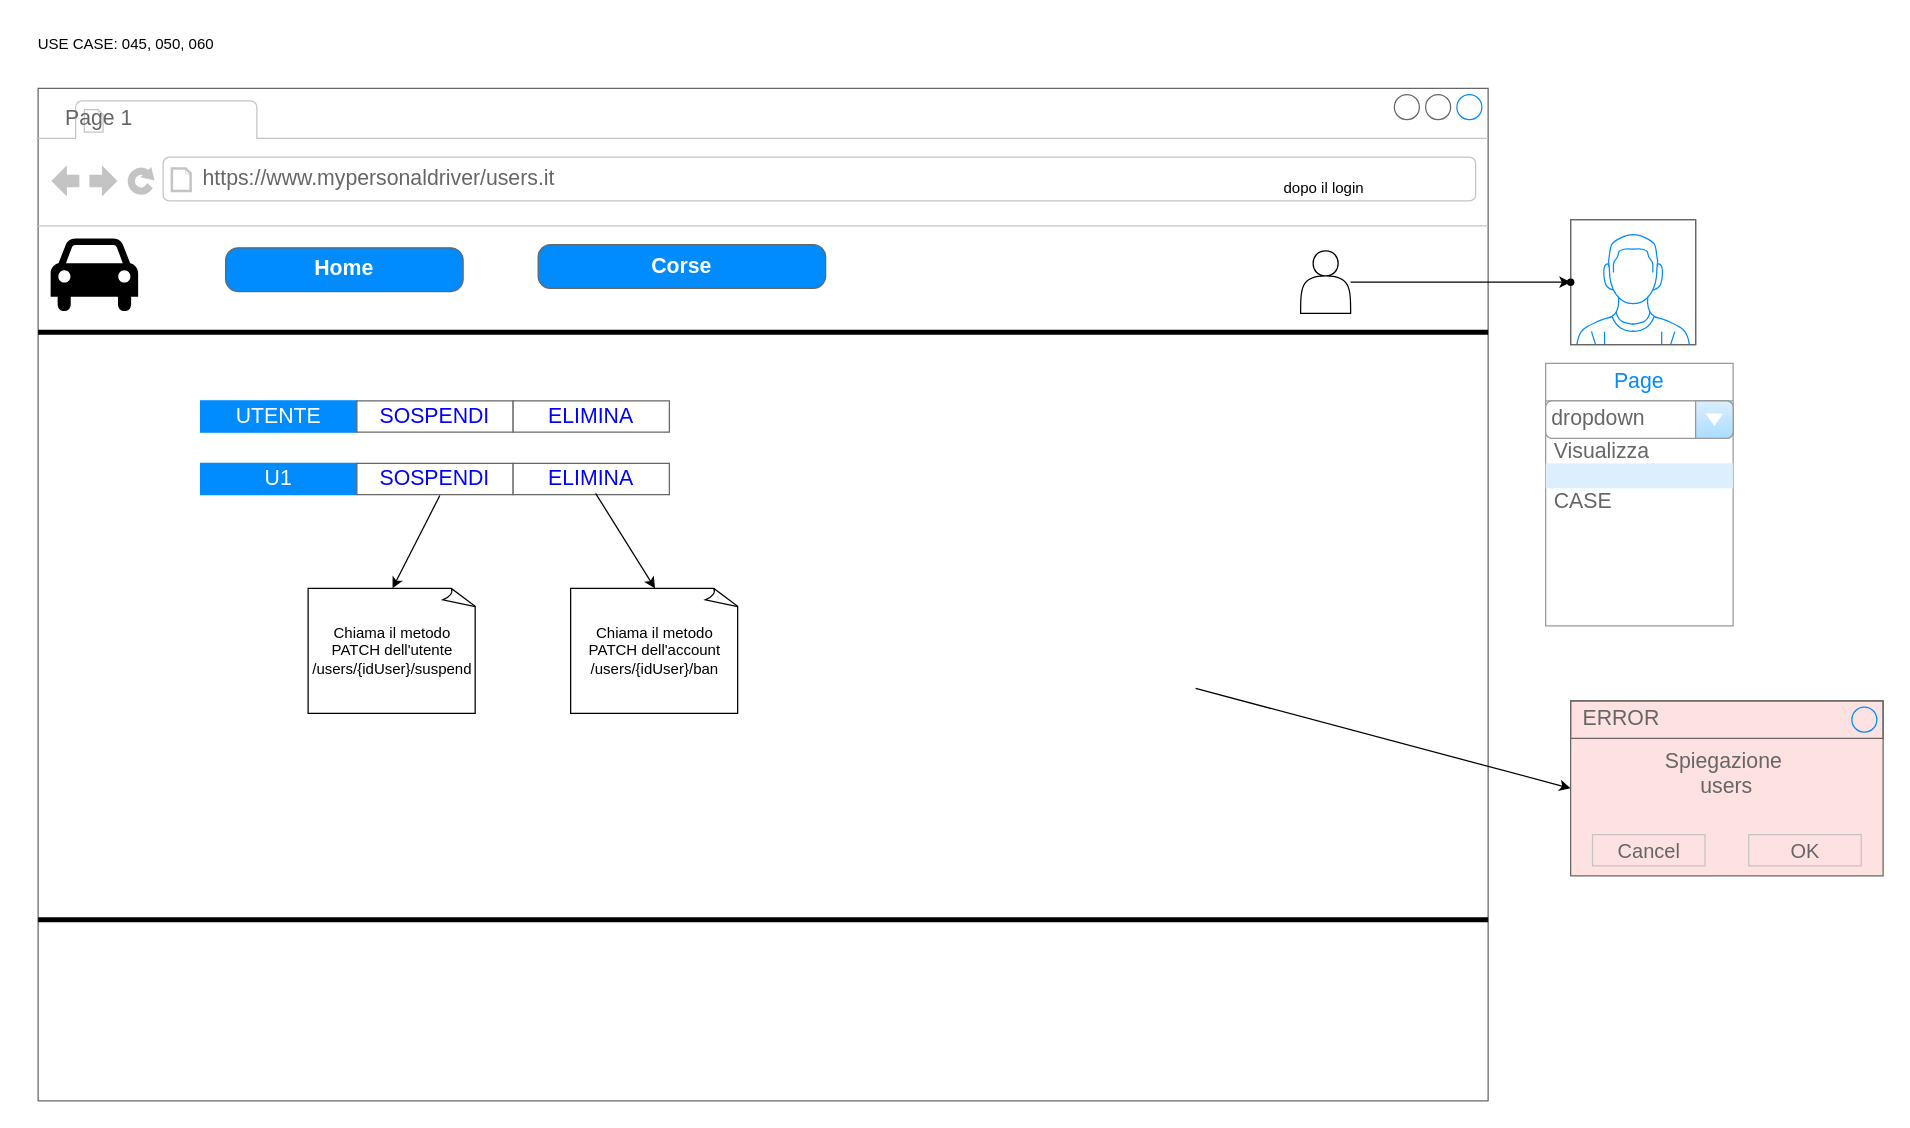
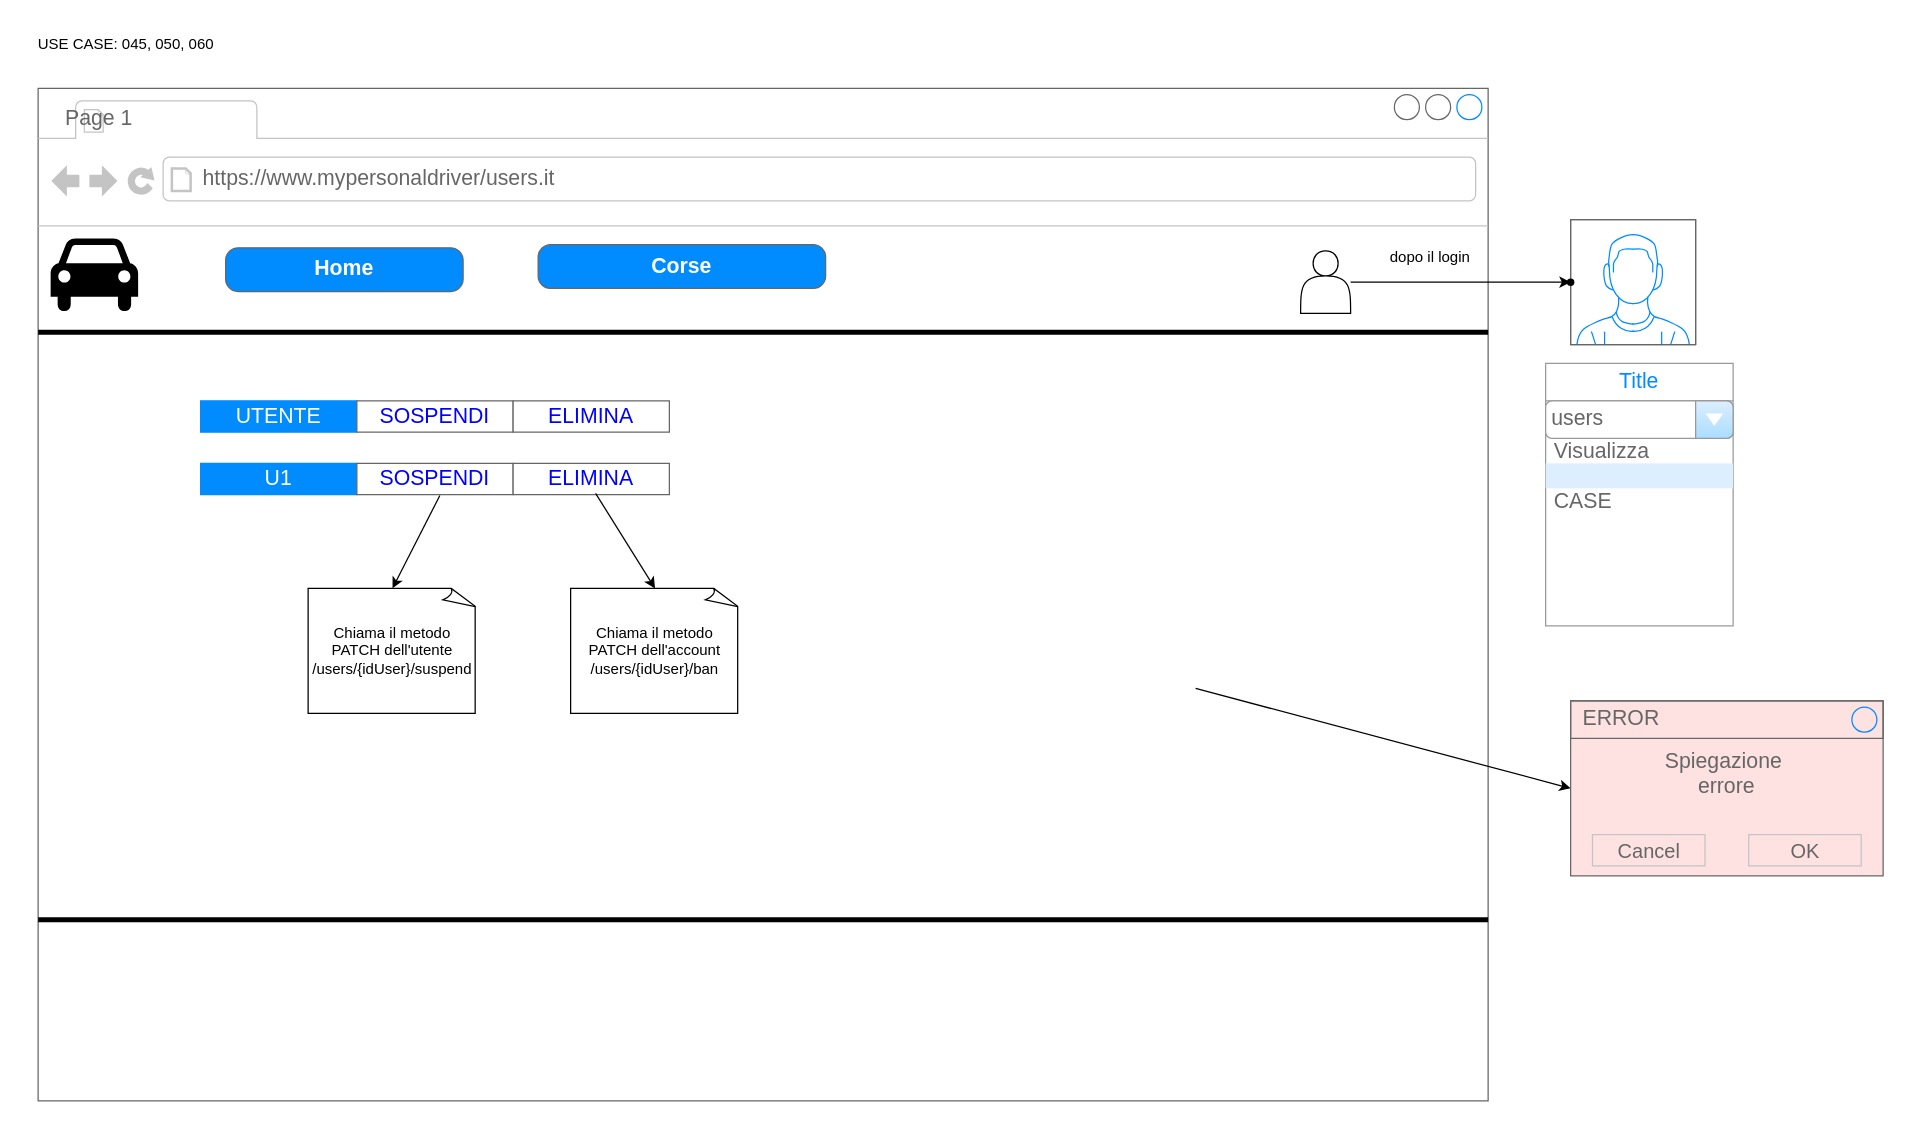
(1326, 188) -> (1432, 257)
(1639, 382) -> (1639, 382)
(1599, 419) -> (1582, 419)
(1727, 775) -> (1727, 775)
